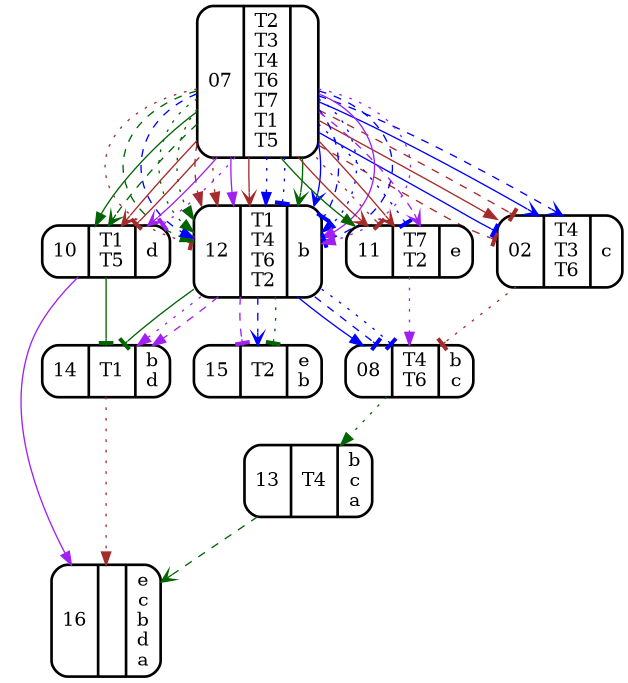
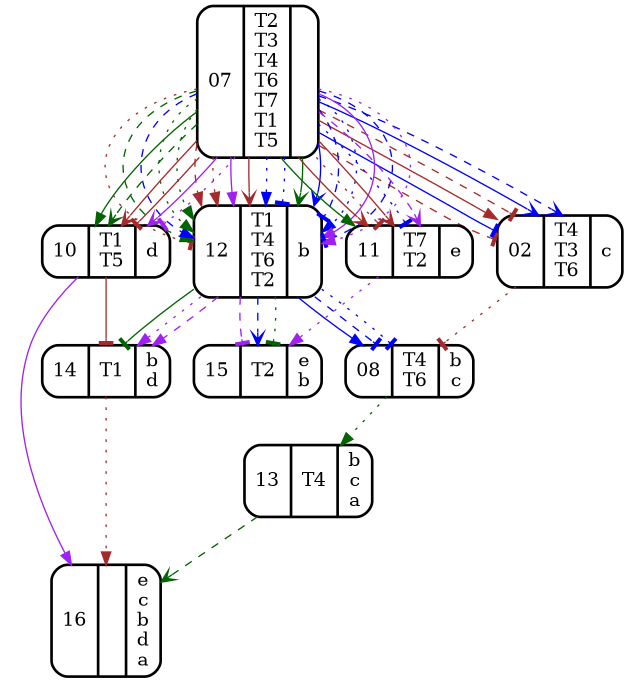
(409, 305) -> (351, 298)
(106, 308) -> (106, 308)
